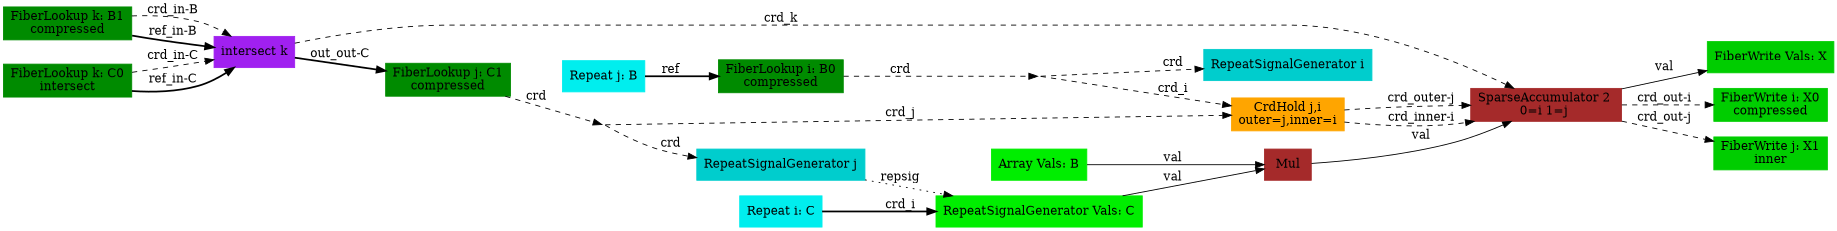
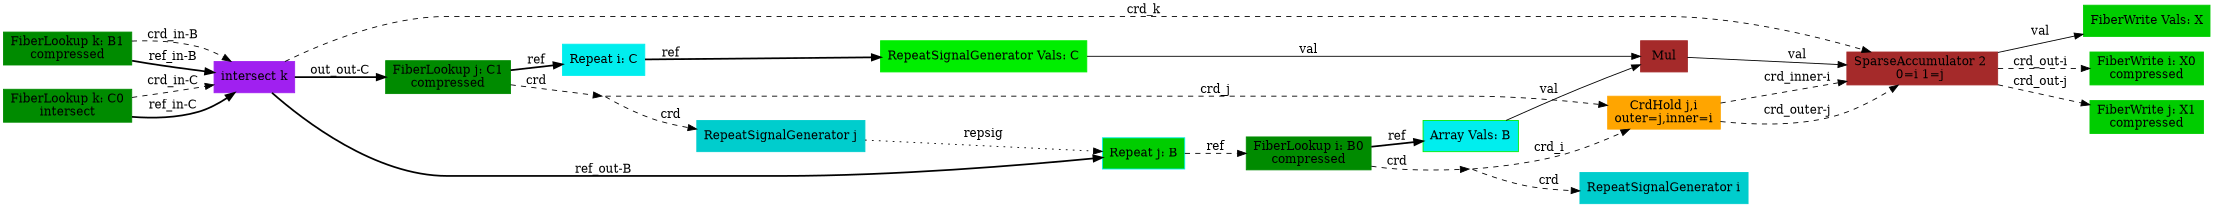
none -> (532, 68)
(604, 76) -> (1144, 153)
(677, 76) -> (1211, 153)
none -> (1393, 144)
(1771, 153) -> (2147, 117)
(1039, 165) -> (1471, 136)
none -> (672, 176)
(904, 187) -> (979, 146)
(900, 205) -> (671, 53)
